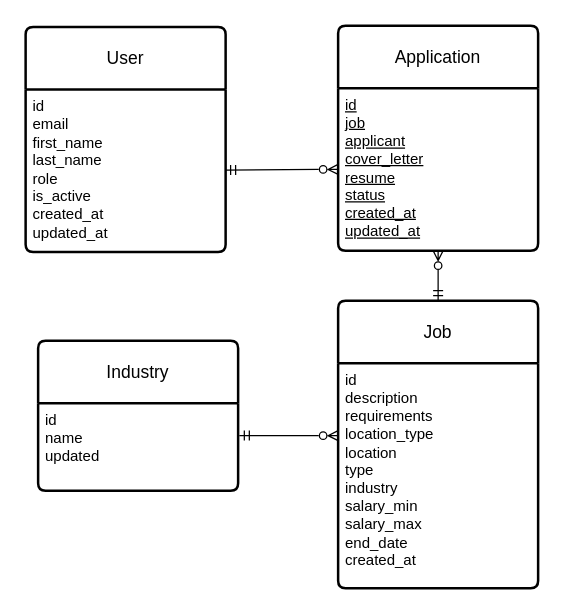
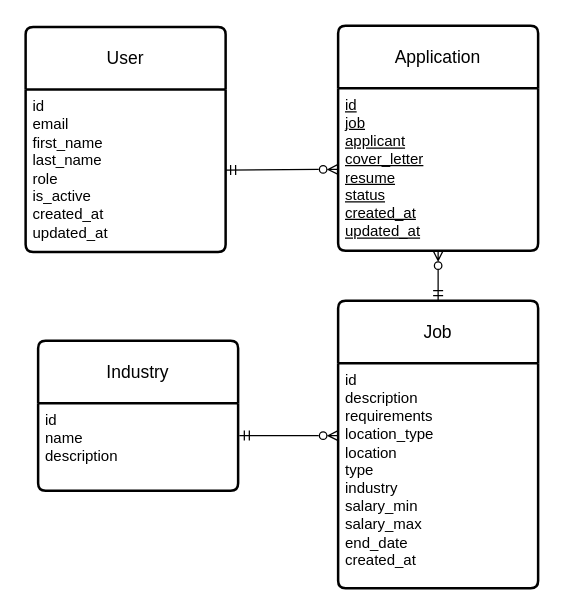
(75, 439) -> (88, 439)
